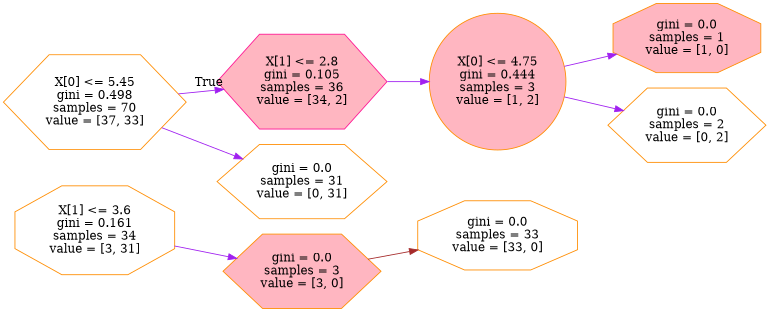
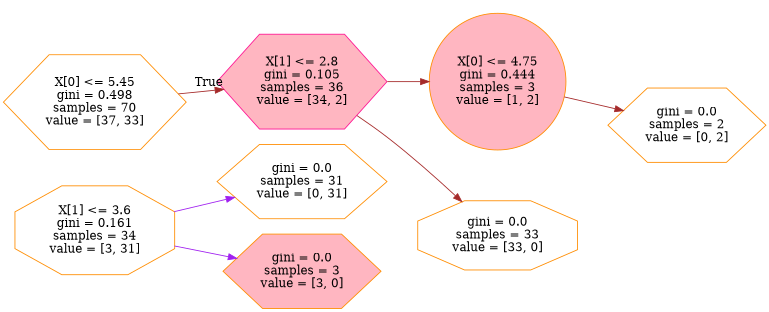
(687, 38) -> none
(404, 82) -> (404, 82)
(197, 92) -> (197, 92)
(590, 103) -> (590, 103)
(198, 142) -> (200, 205)
(389, 255) -> (408, 154)
